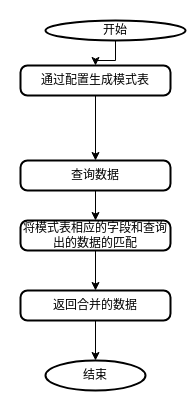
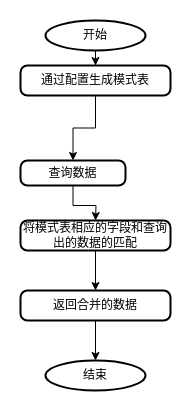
(116, 31) -> (96, 36)
(96, 176) -> (73, 173)
